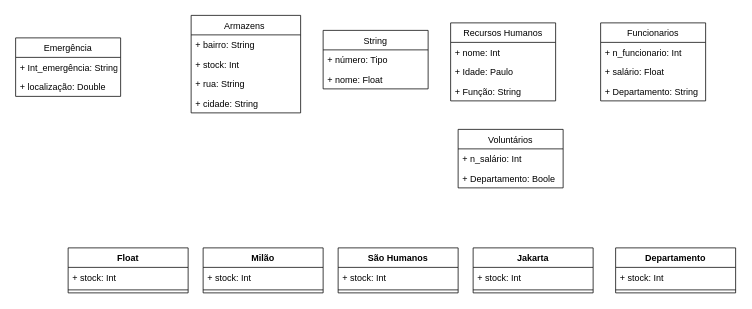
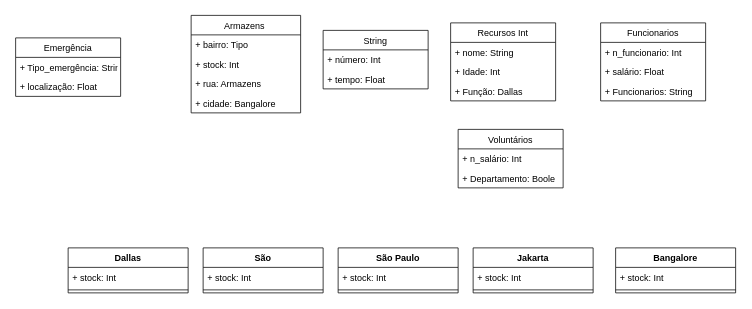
(503, 33) -> (503, 33)
(229, 45) -> (224, 45)
(479, 53) -> (485, 53)
(358, 60) -> (356, 60)
(74, 68) -> (75, 68)
(485, 72) -> (481, 72)
(355, 80) -> (358, 80)
(223, 84) -> (229, 84)
(64, 87) -> (62, 87)
(490, 92) -> (489, 92)
(655, 92) -> (653, 92)
(229, 104) -> (237, 104)
(128, 258) -> (128, 258)
(263, 258) -> (263, 258)
(398, 258) -> (398, 258)
(675, 258) -> (675, 258)
